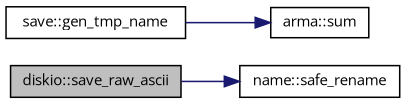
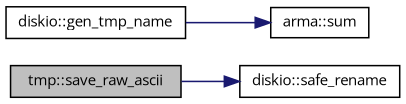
(96, 23) -> (96, 23)
(96, 81) -> (96, 81)
(320, 81) -> (320, 81)
